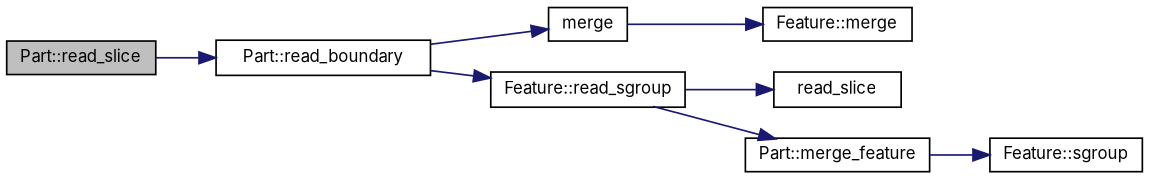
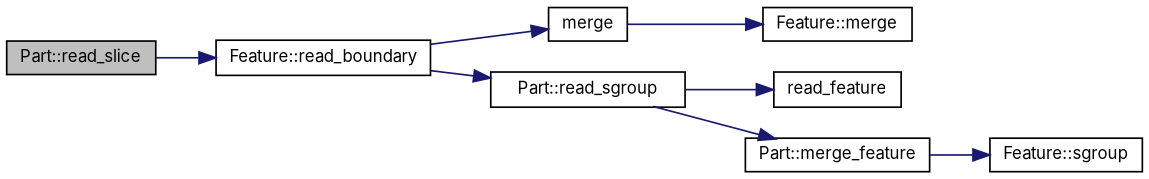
(323, 58) -> (323, 58)
(588, 90) -> (588, 90)
(837, 90) -> (837, 90)
